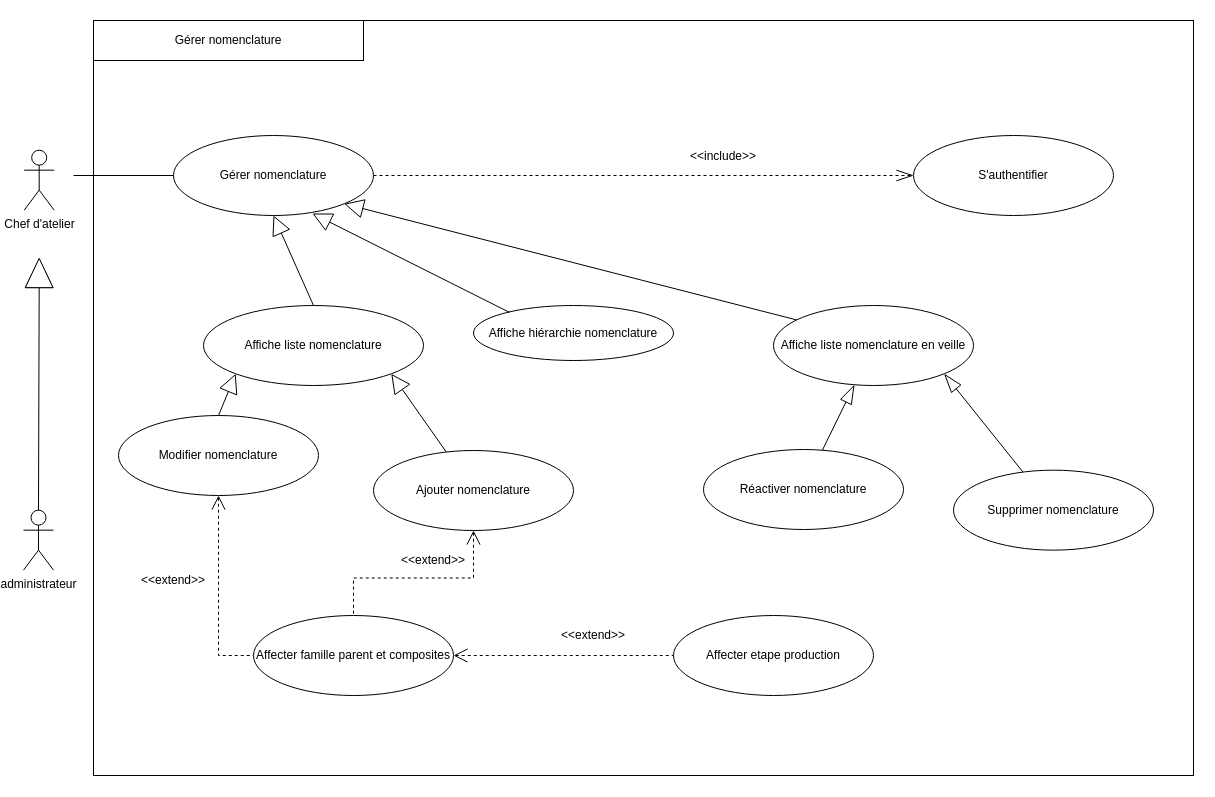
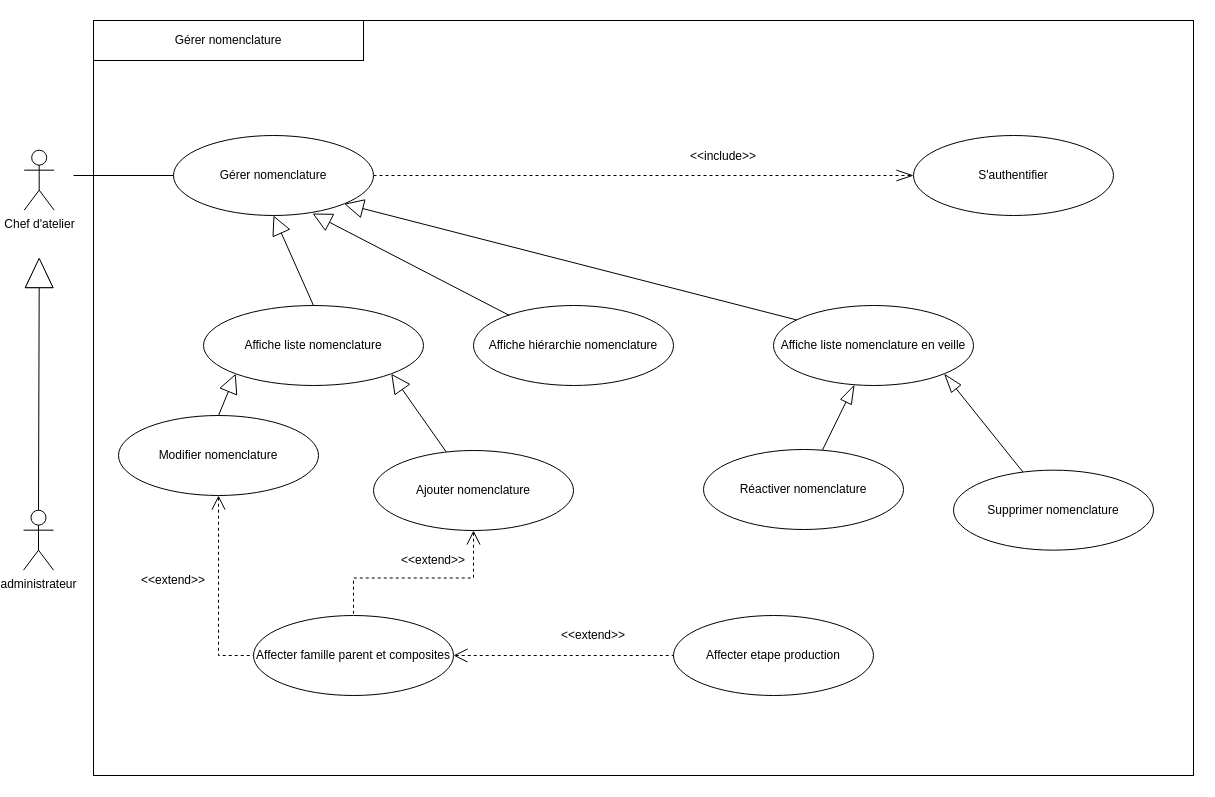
(574, 333) -> (574, 346)
